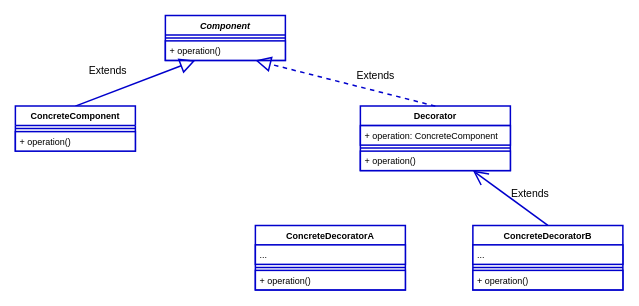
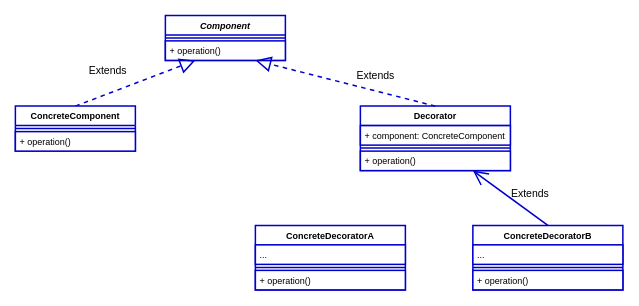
(128, 86) -> (128, 86)
(435, 136) -> (437, 136)
